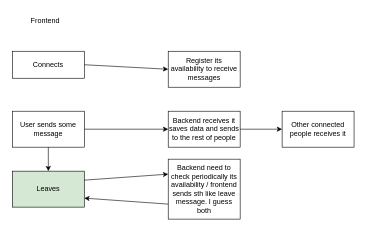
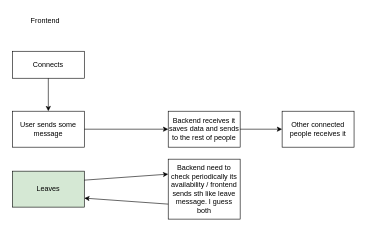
(156, 69) -> none
(204, 69) -> none
none -> (48, 105)
(48, 165) -> none
